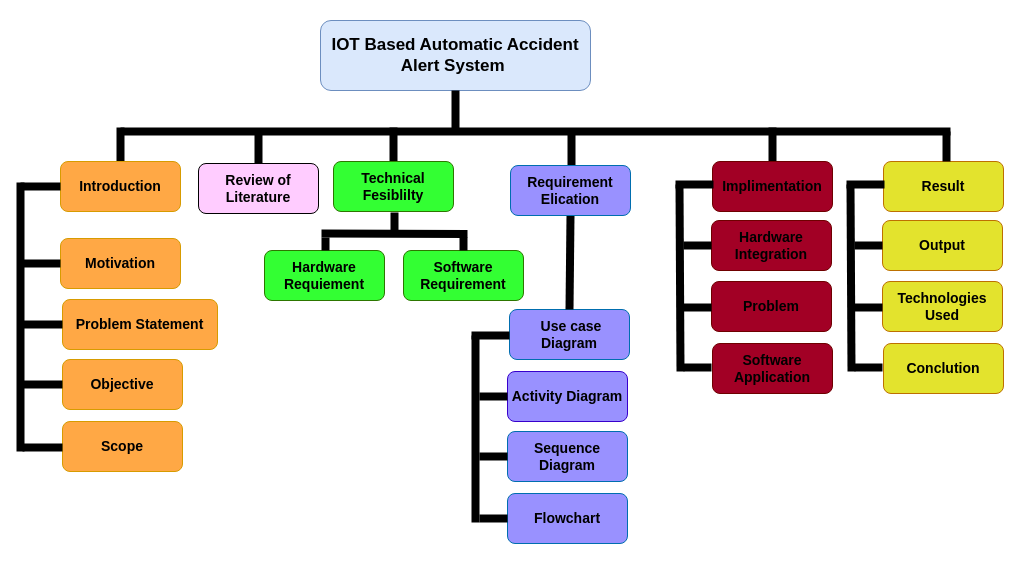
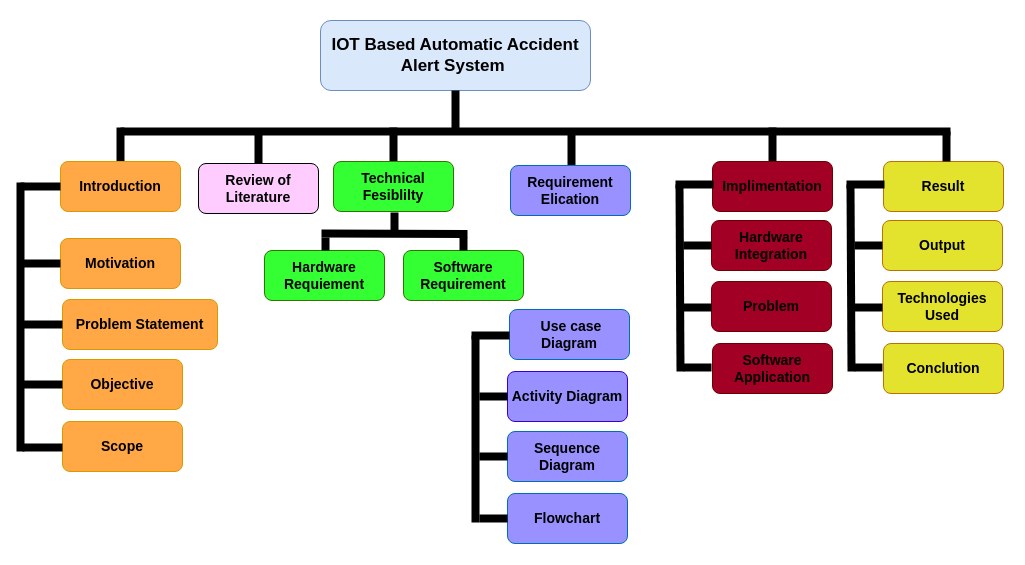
(570, 263) -> none
